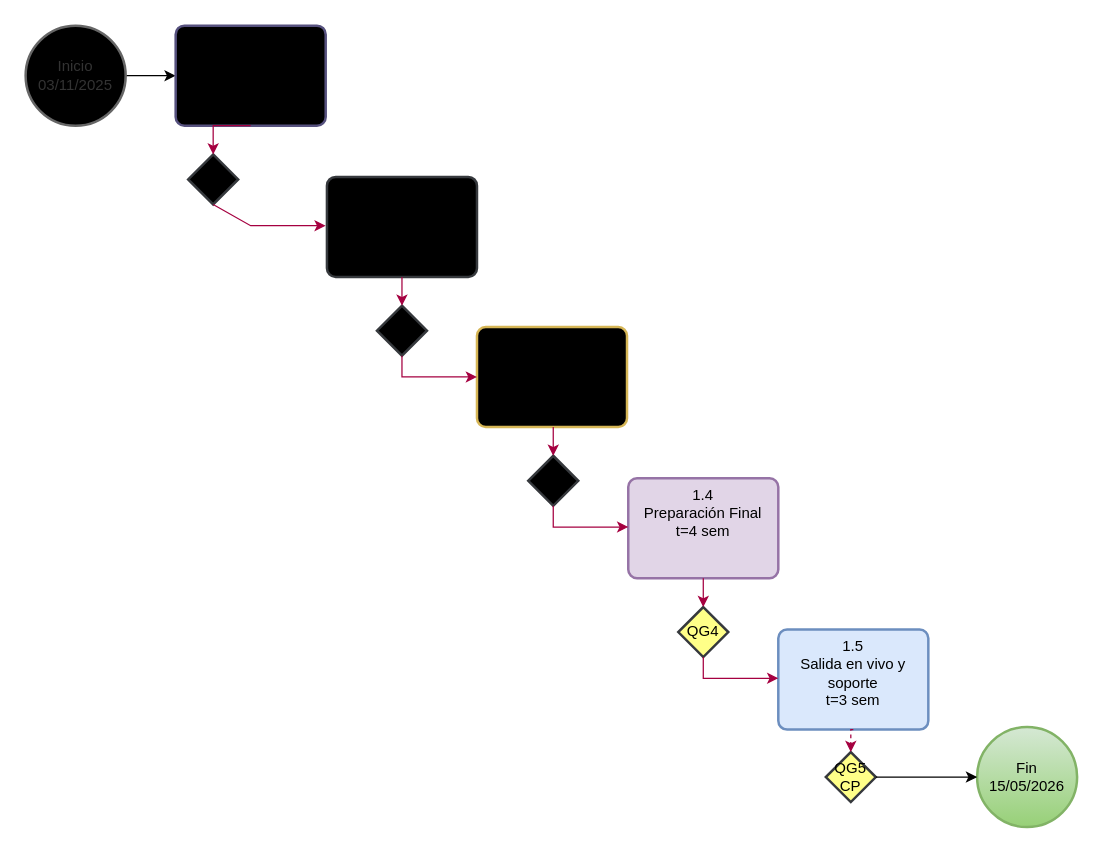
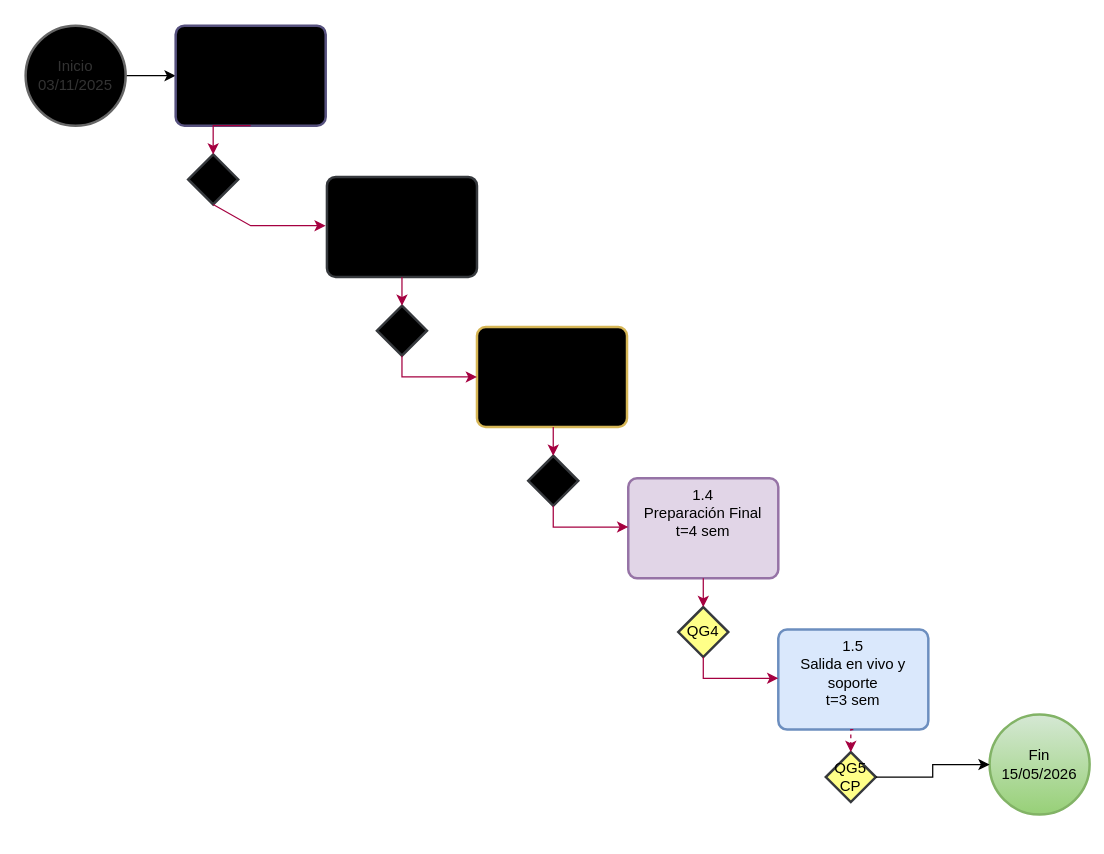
(1027, 777) -> (1039, 764)
